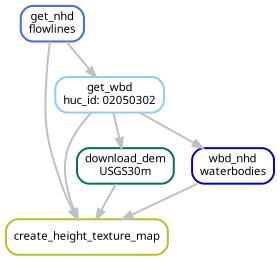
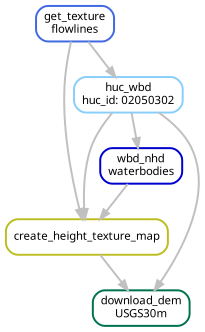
(52, 24) -> (75, 24)
(110, 95) -> (128, 95)
(109, 197) -> (111, 269)
